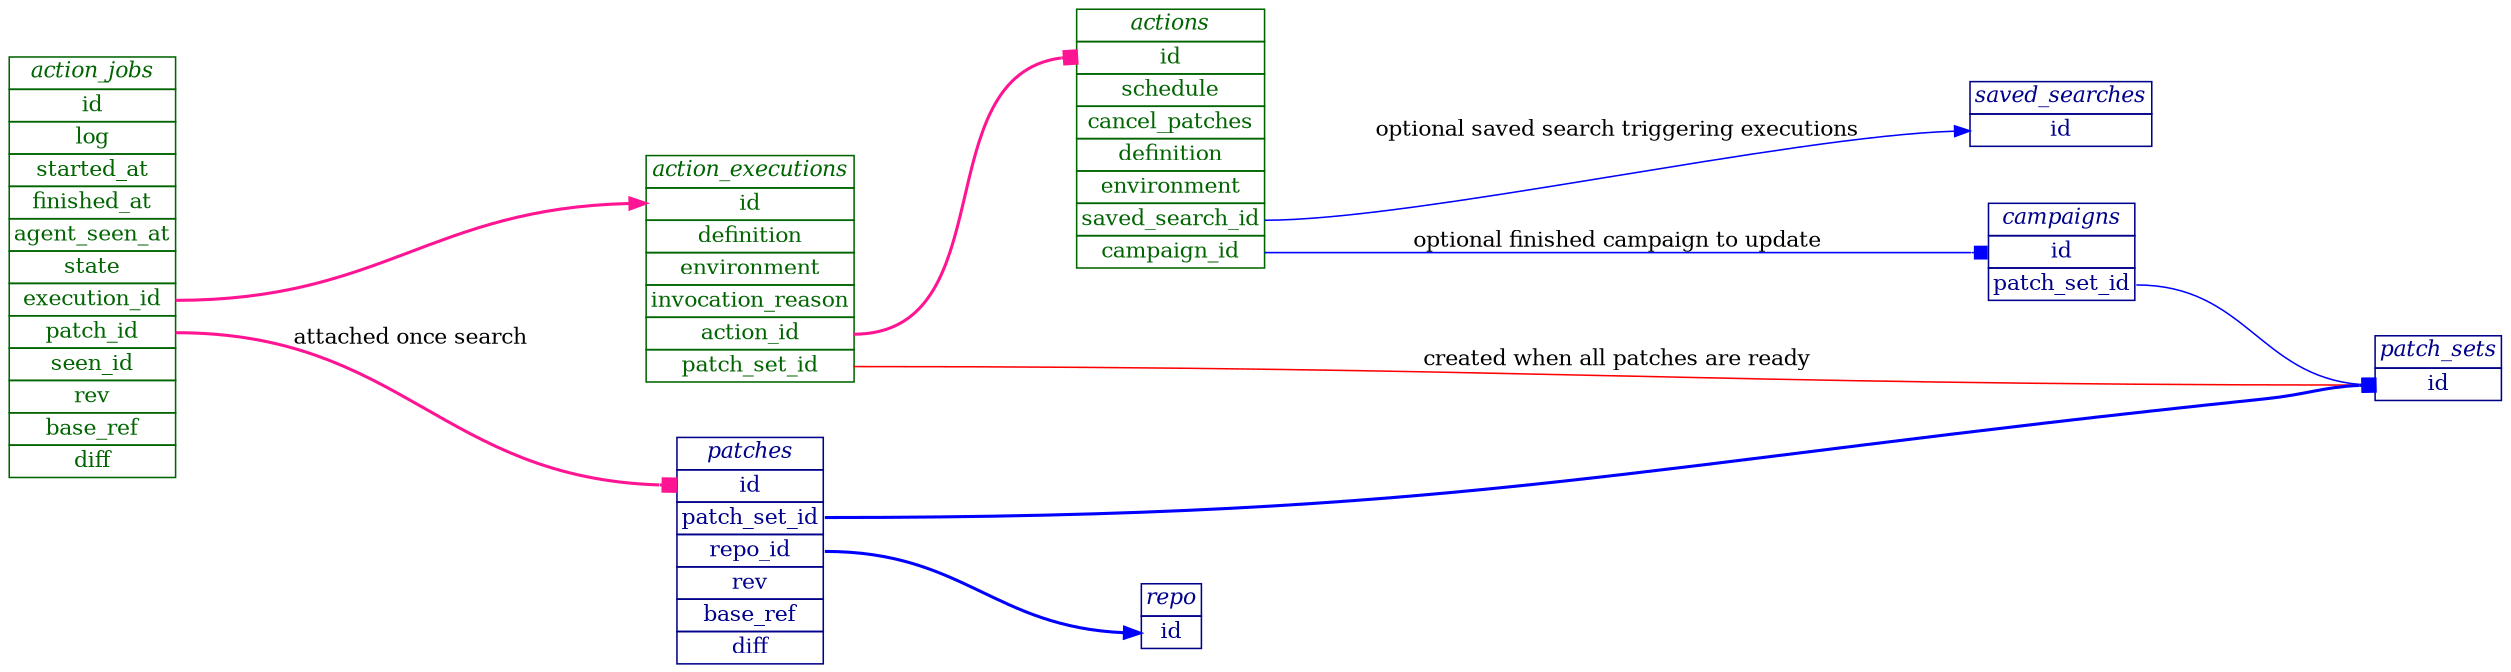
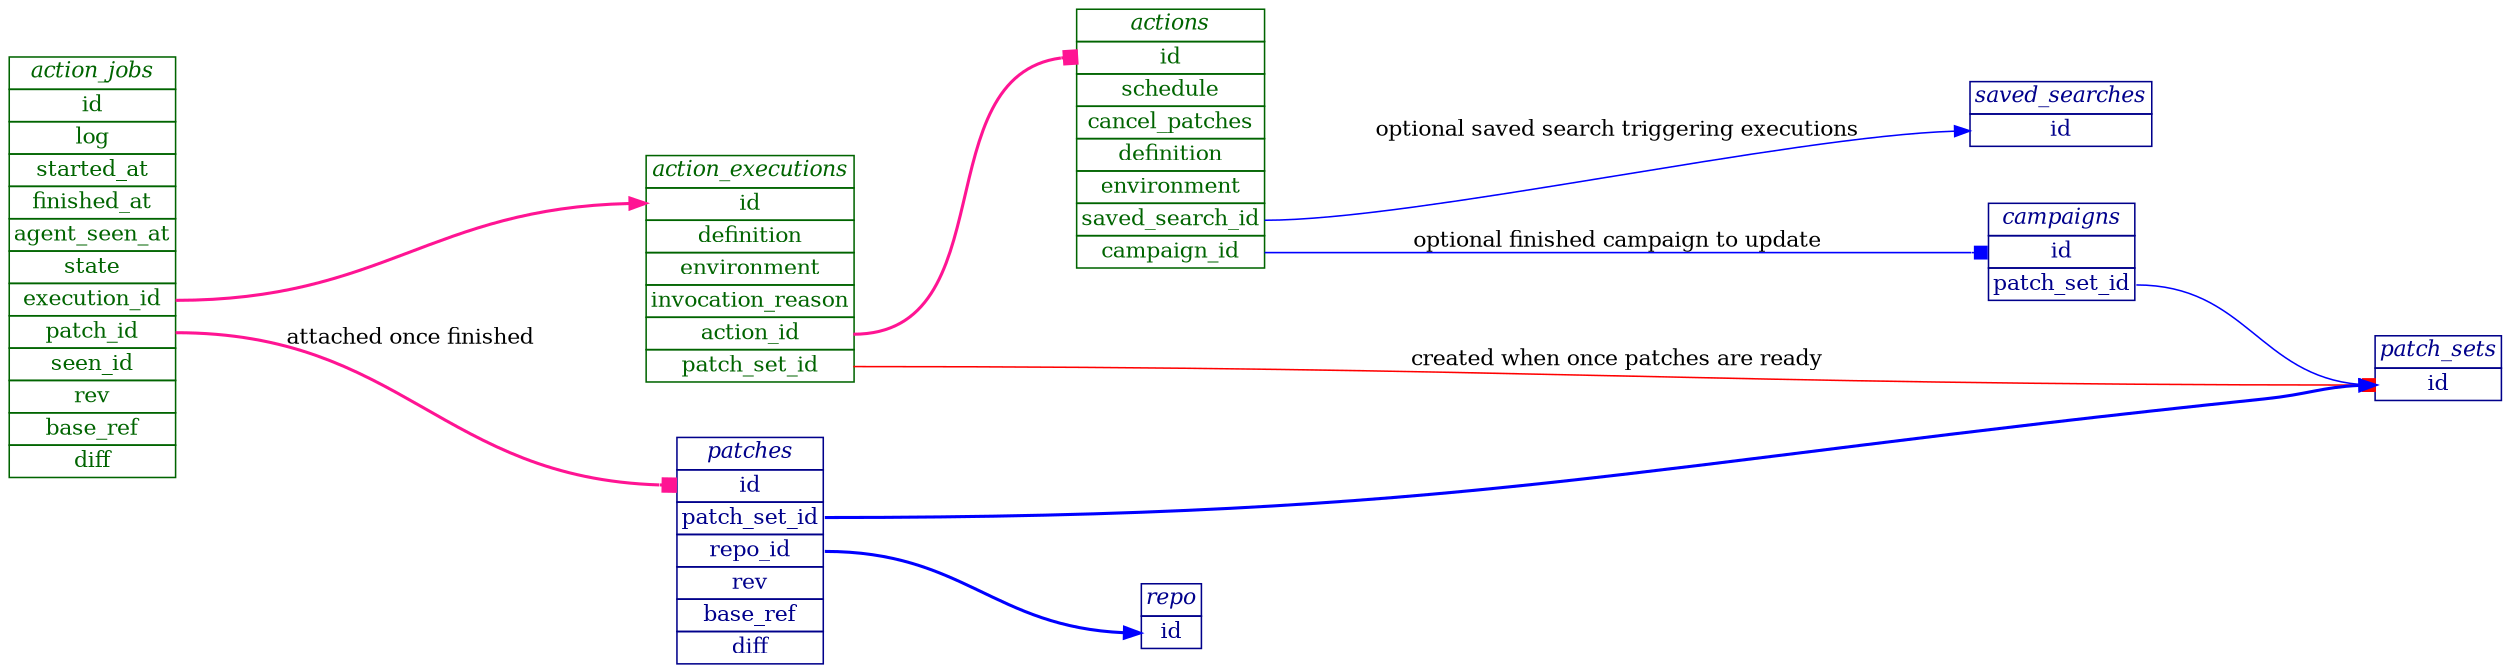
(2250, 330) -> (2250, 330)
(410, 338) -> (410, 338)
(1617, 360) -> (1617, 360)
(1594, 477) -> (1594, 477)
